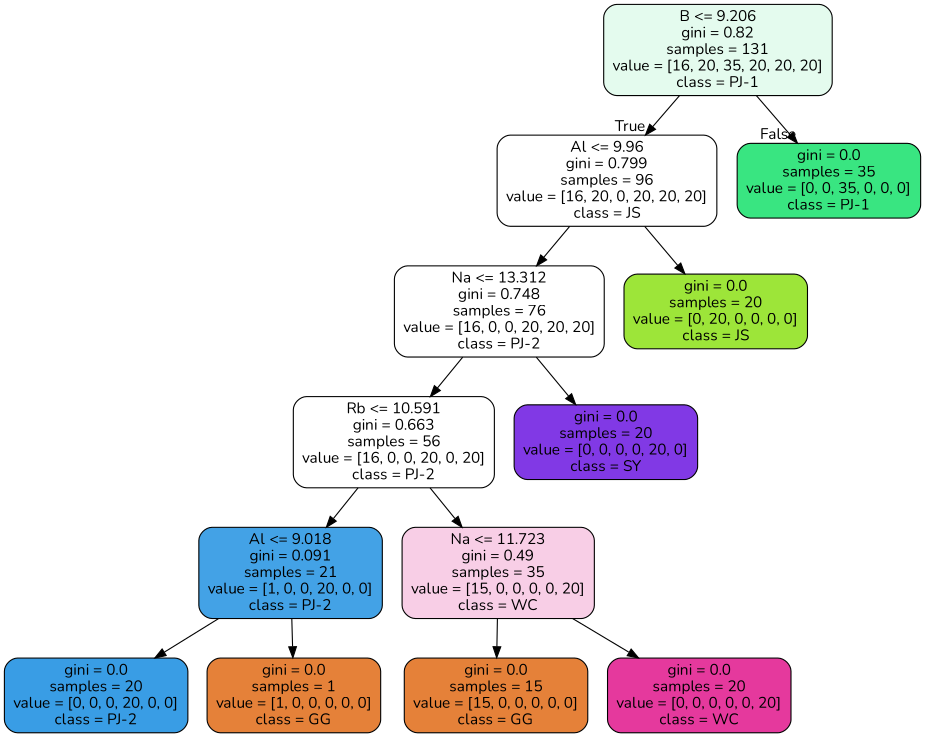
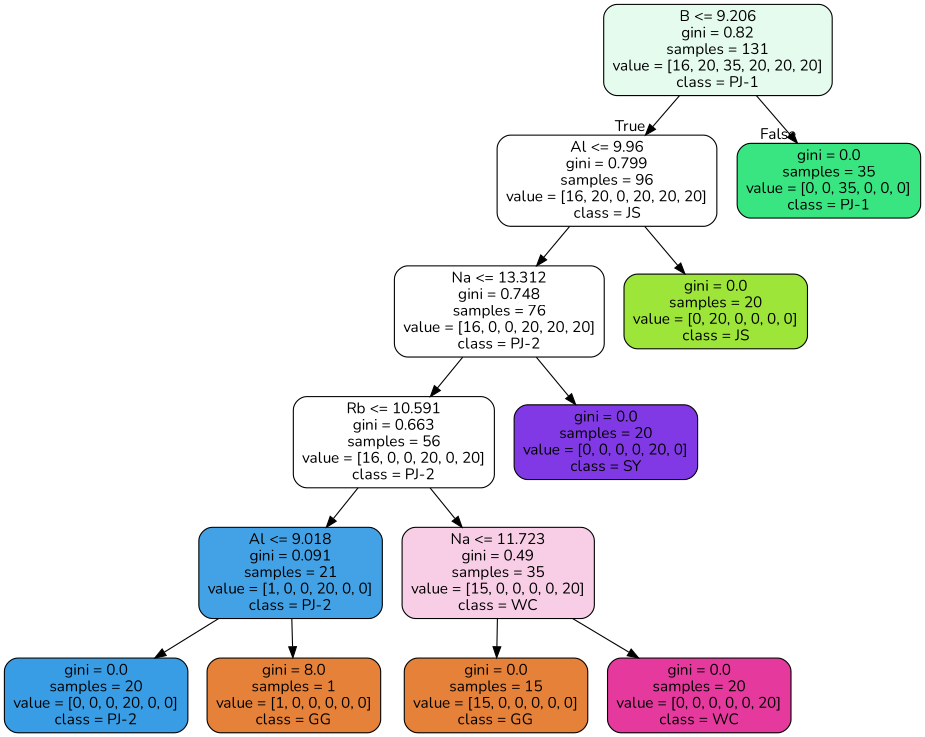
(294, 695) -> (294, 695)
